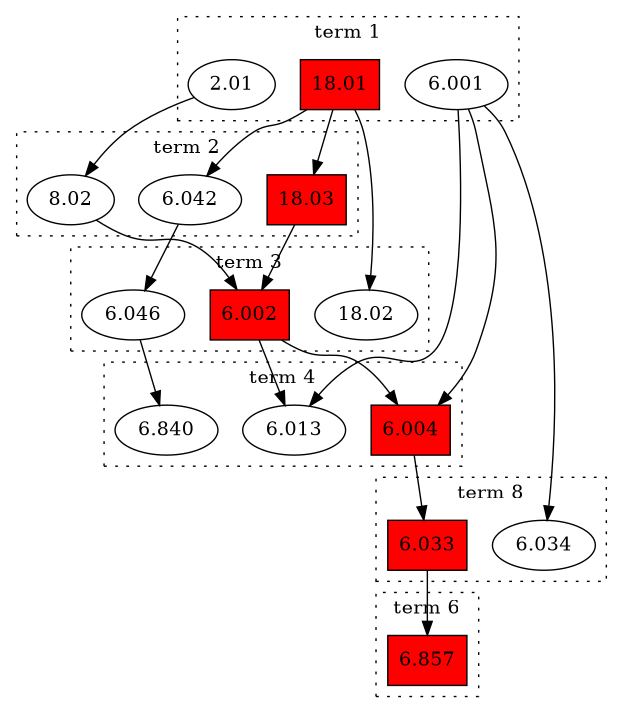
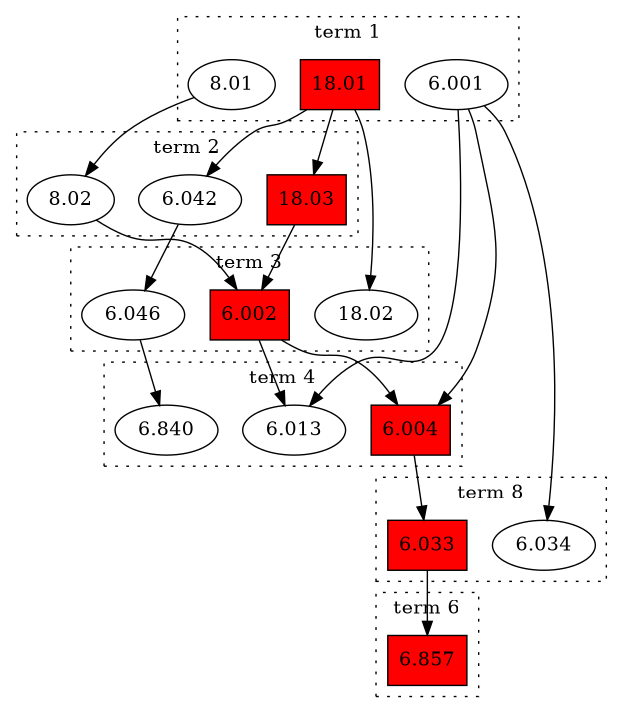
(232, 85) -> (232, 85)
